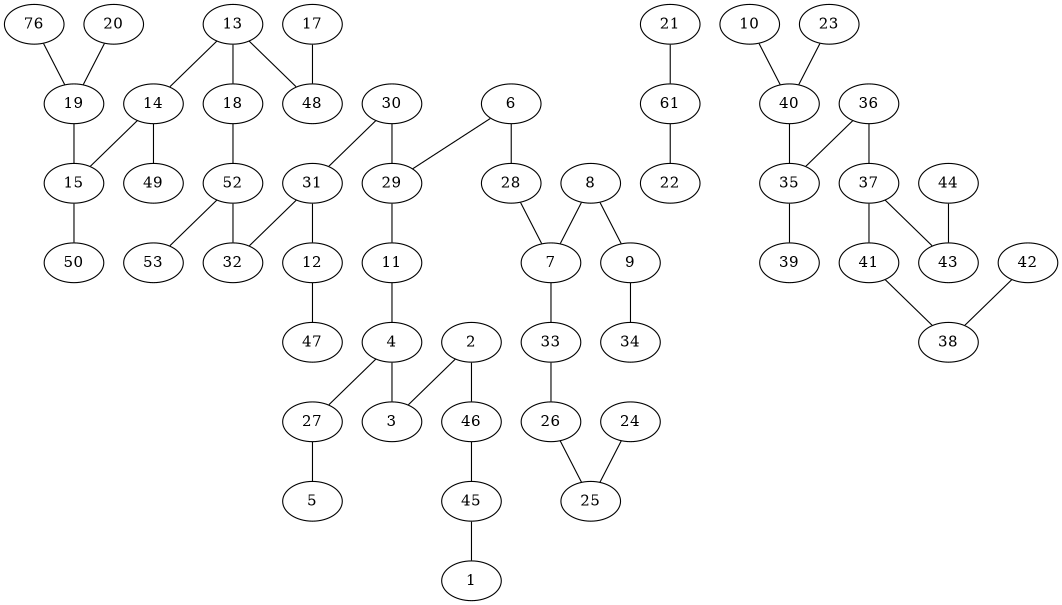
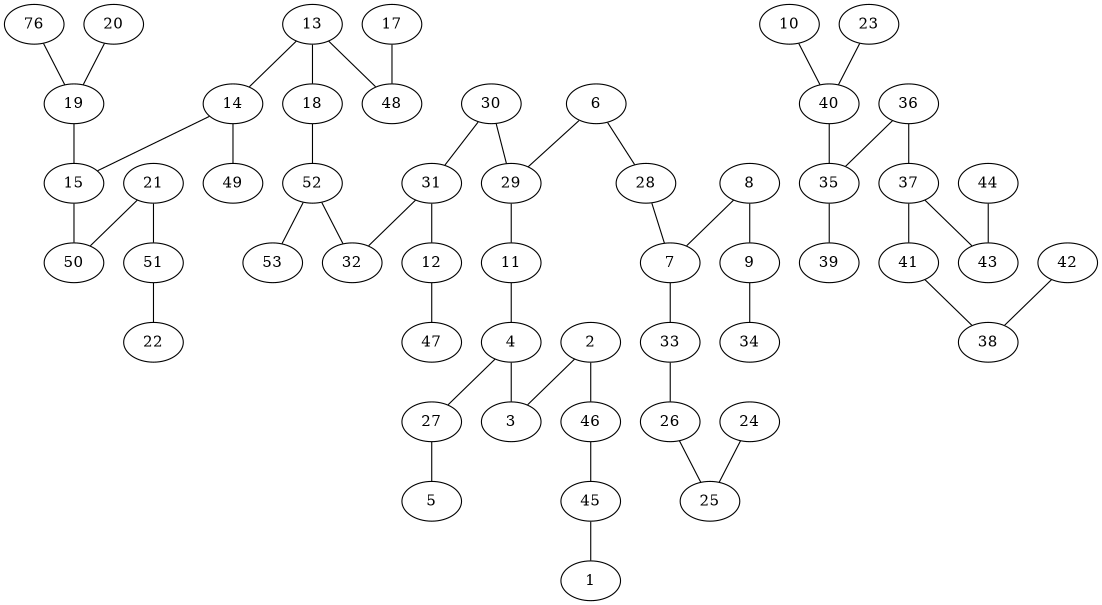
(670, 104) -> (153, 263)
none -> (114, 223)
